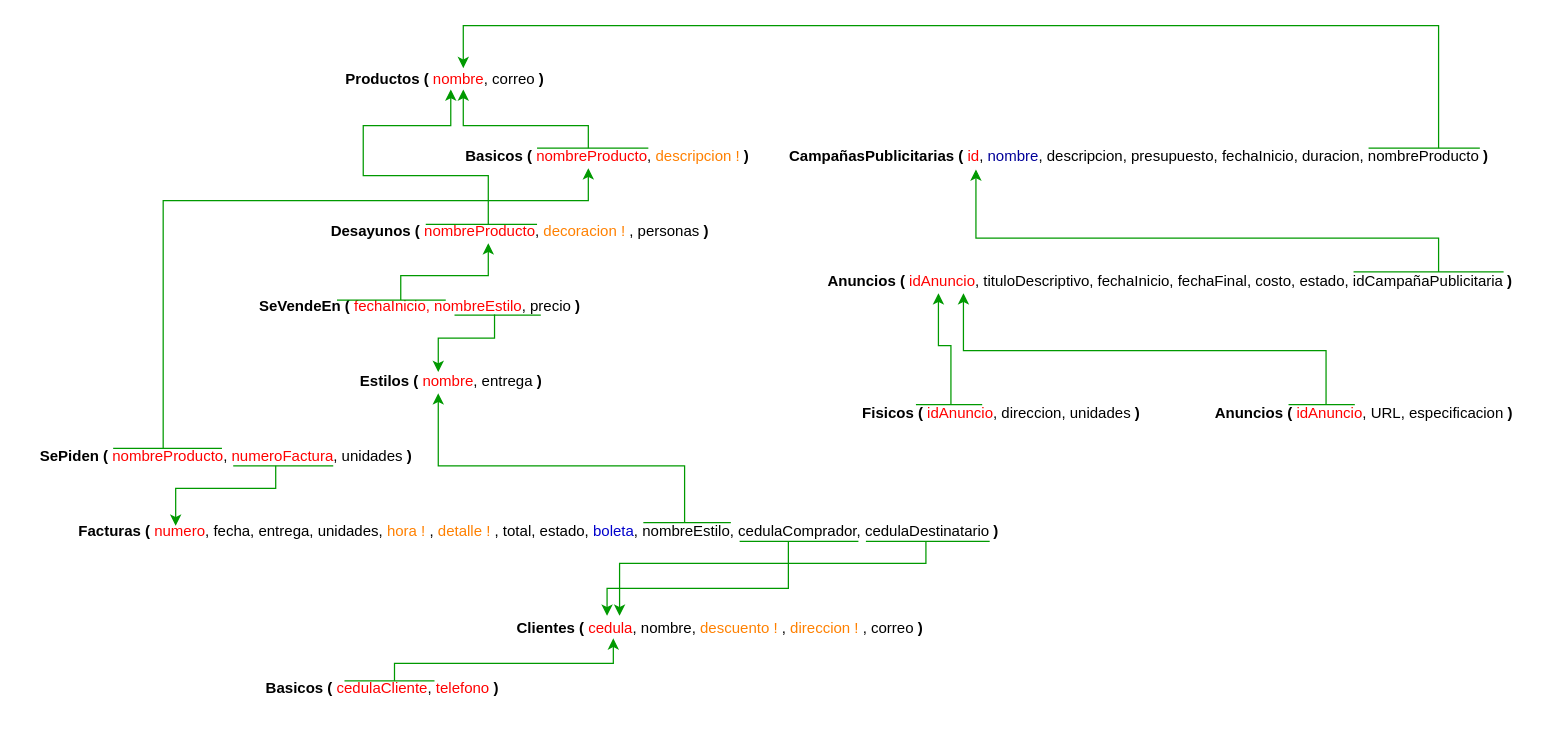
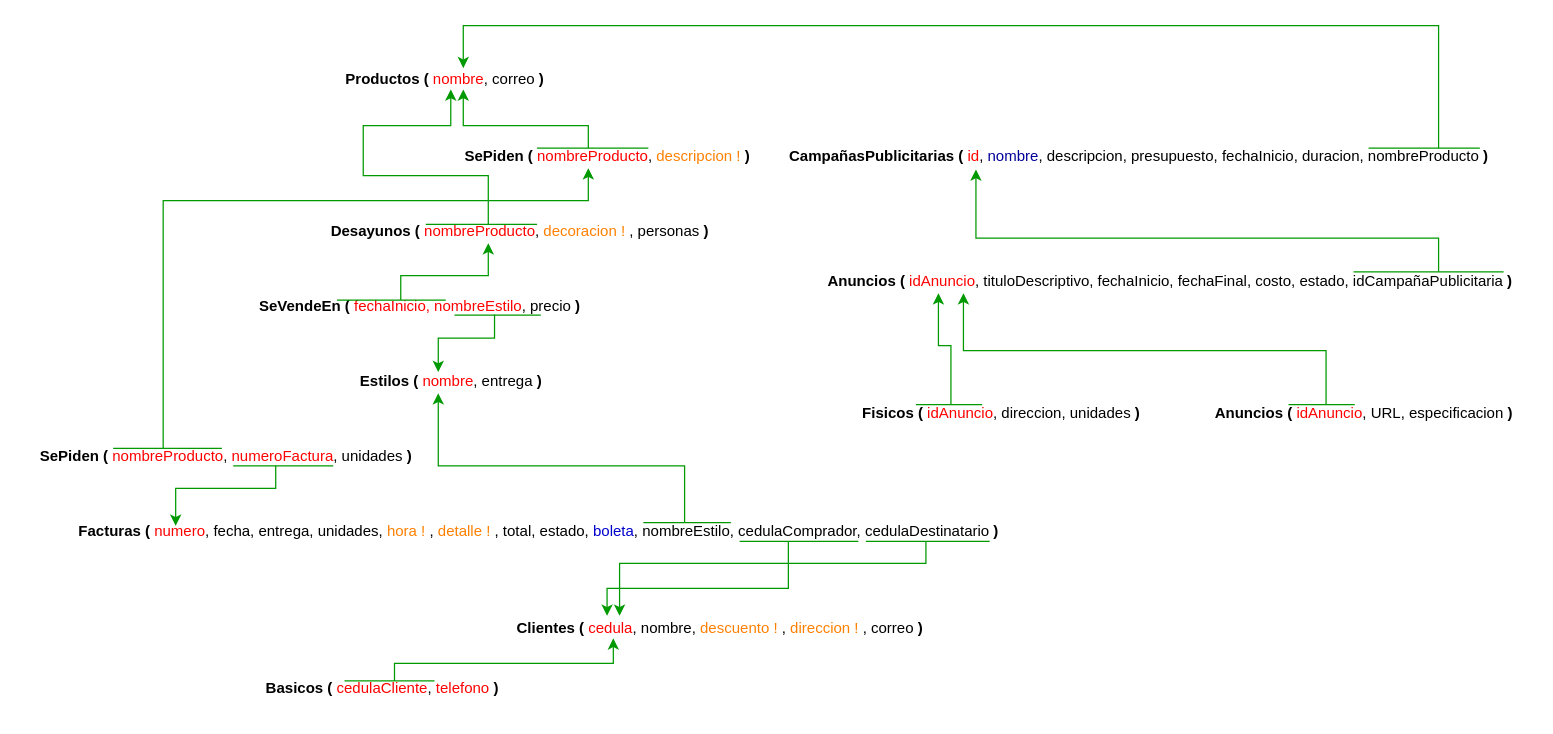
(608, 157) -> (608, 157)
